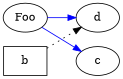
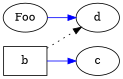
(56, 36) -> (57, 61)
